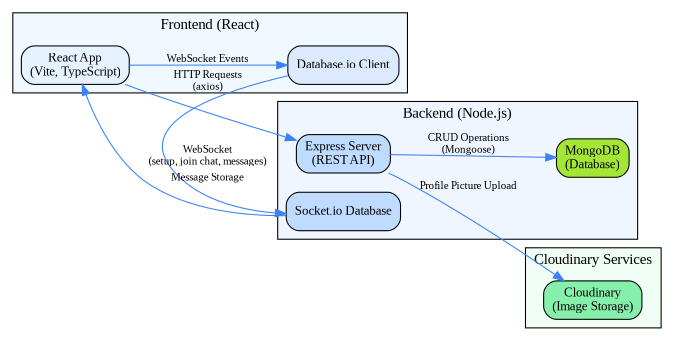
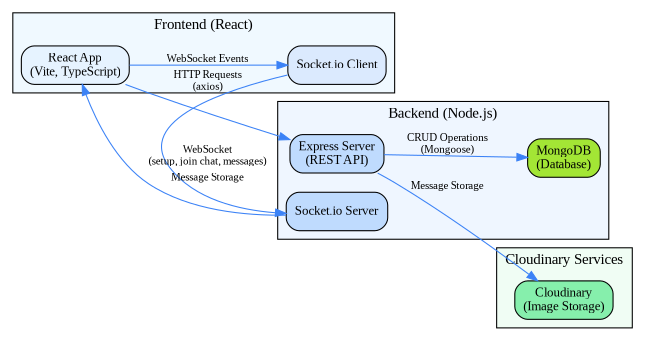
(343, 65) -> (337, 65)
(468, 186) -> (448, 186)
(343, 211) -> (337, 211)
